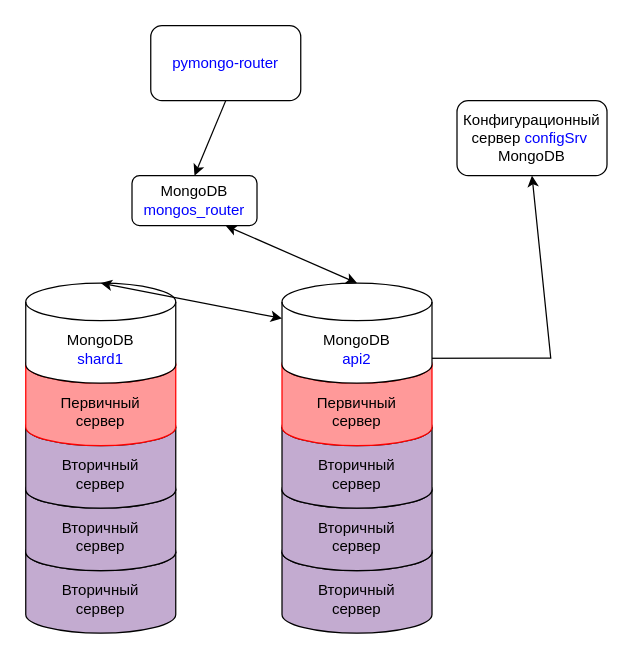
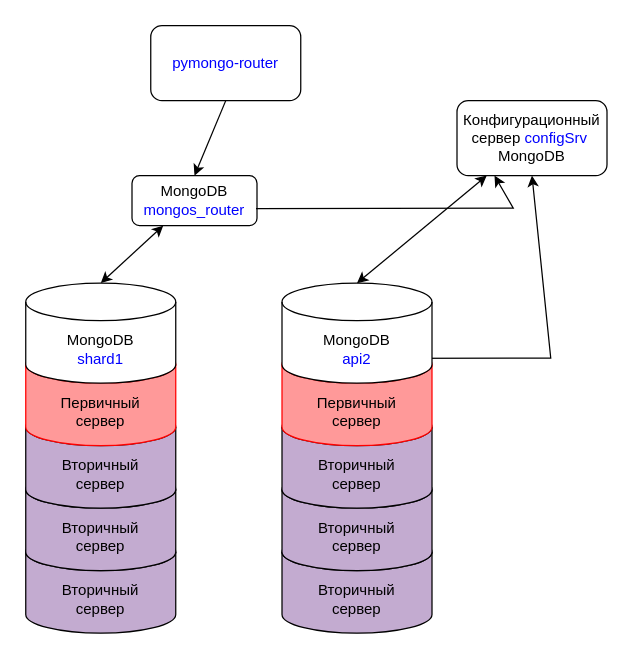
none -> (349, 208)
(292, 255) -> (422, 229)
(191, 301) -> (132, 255)
